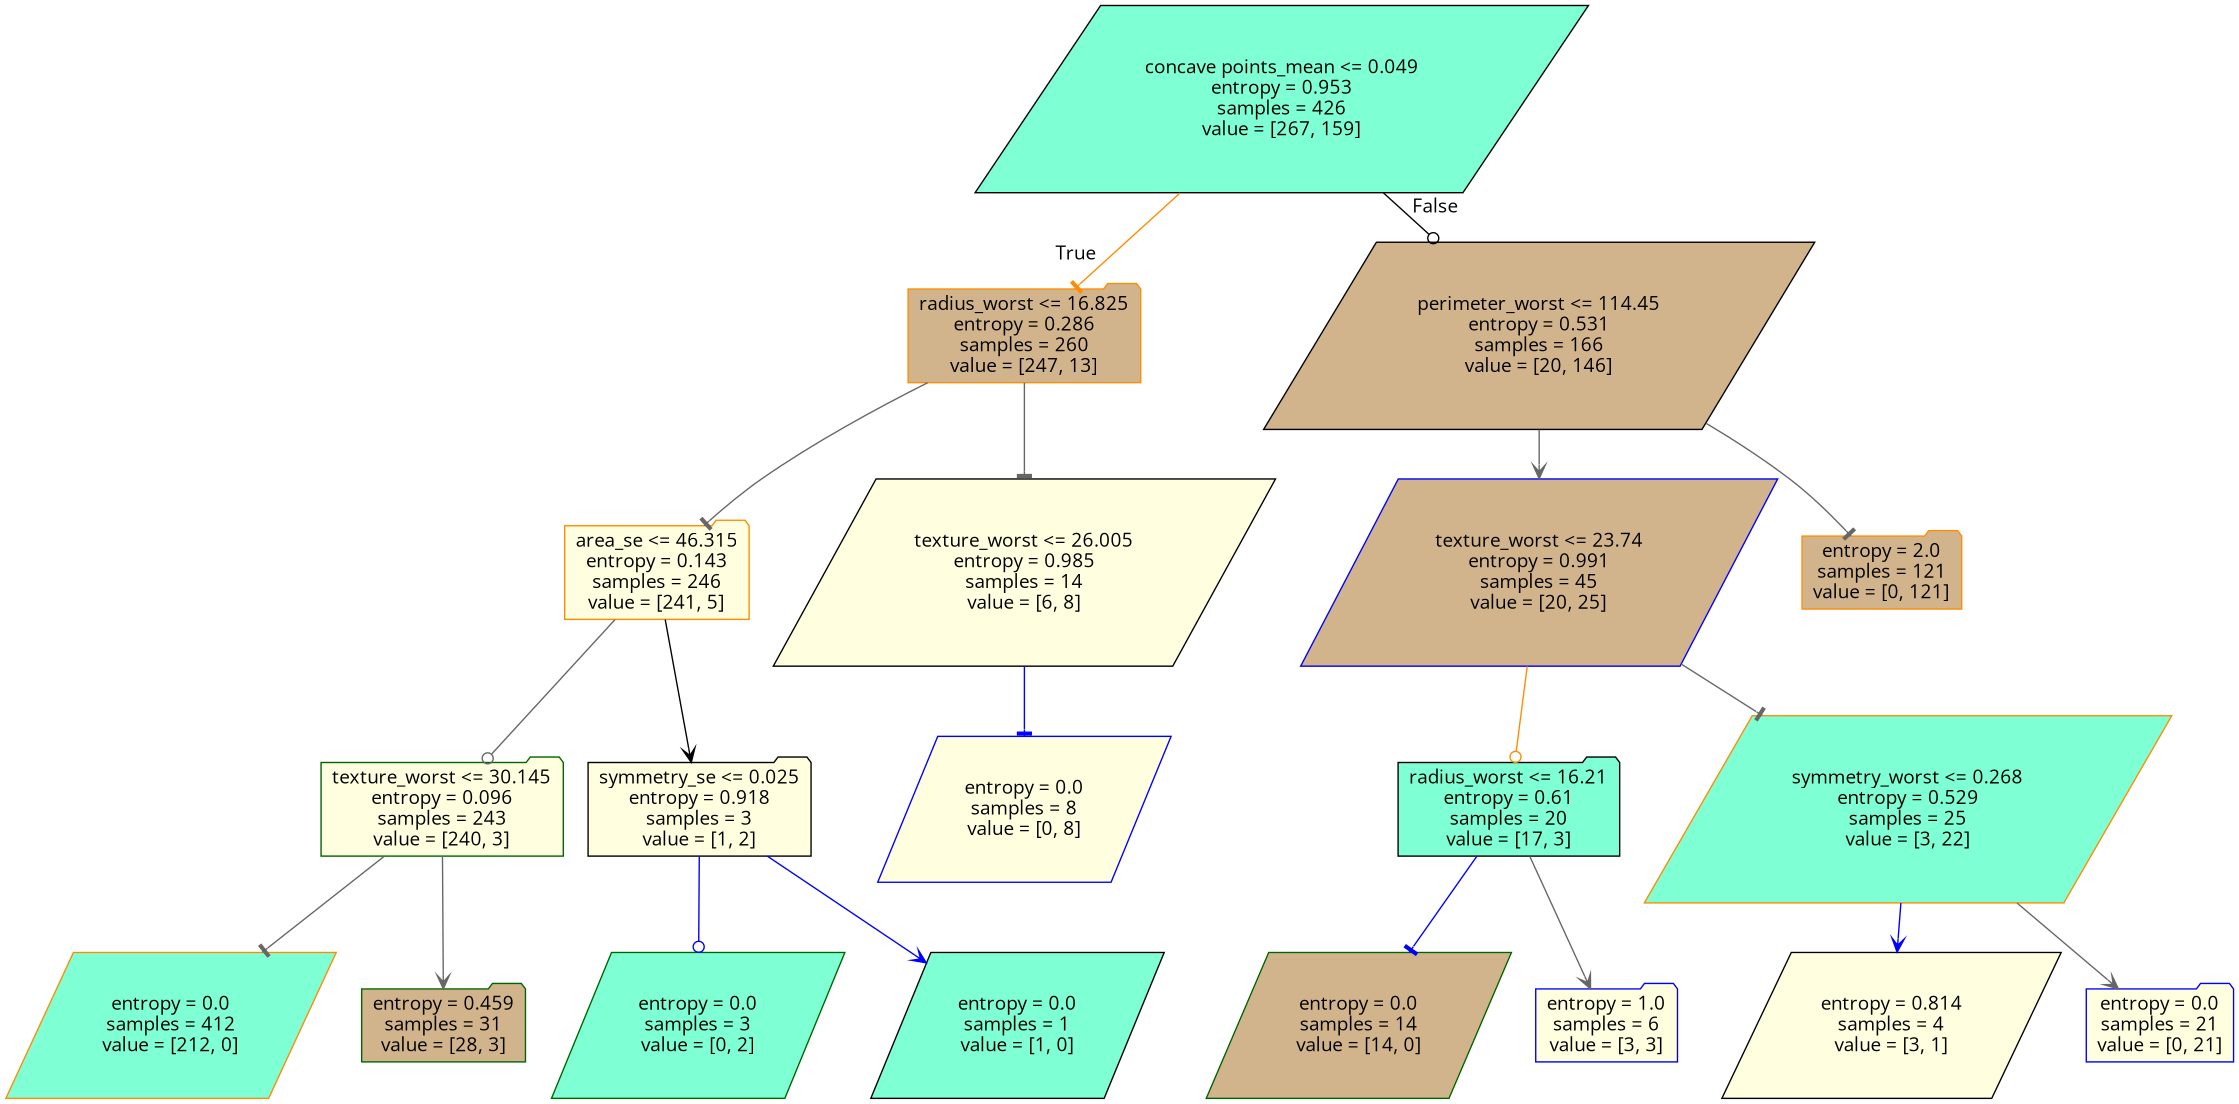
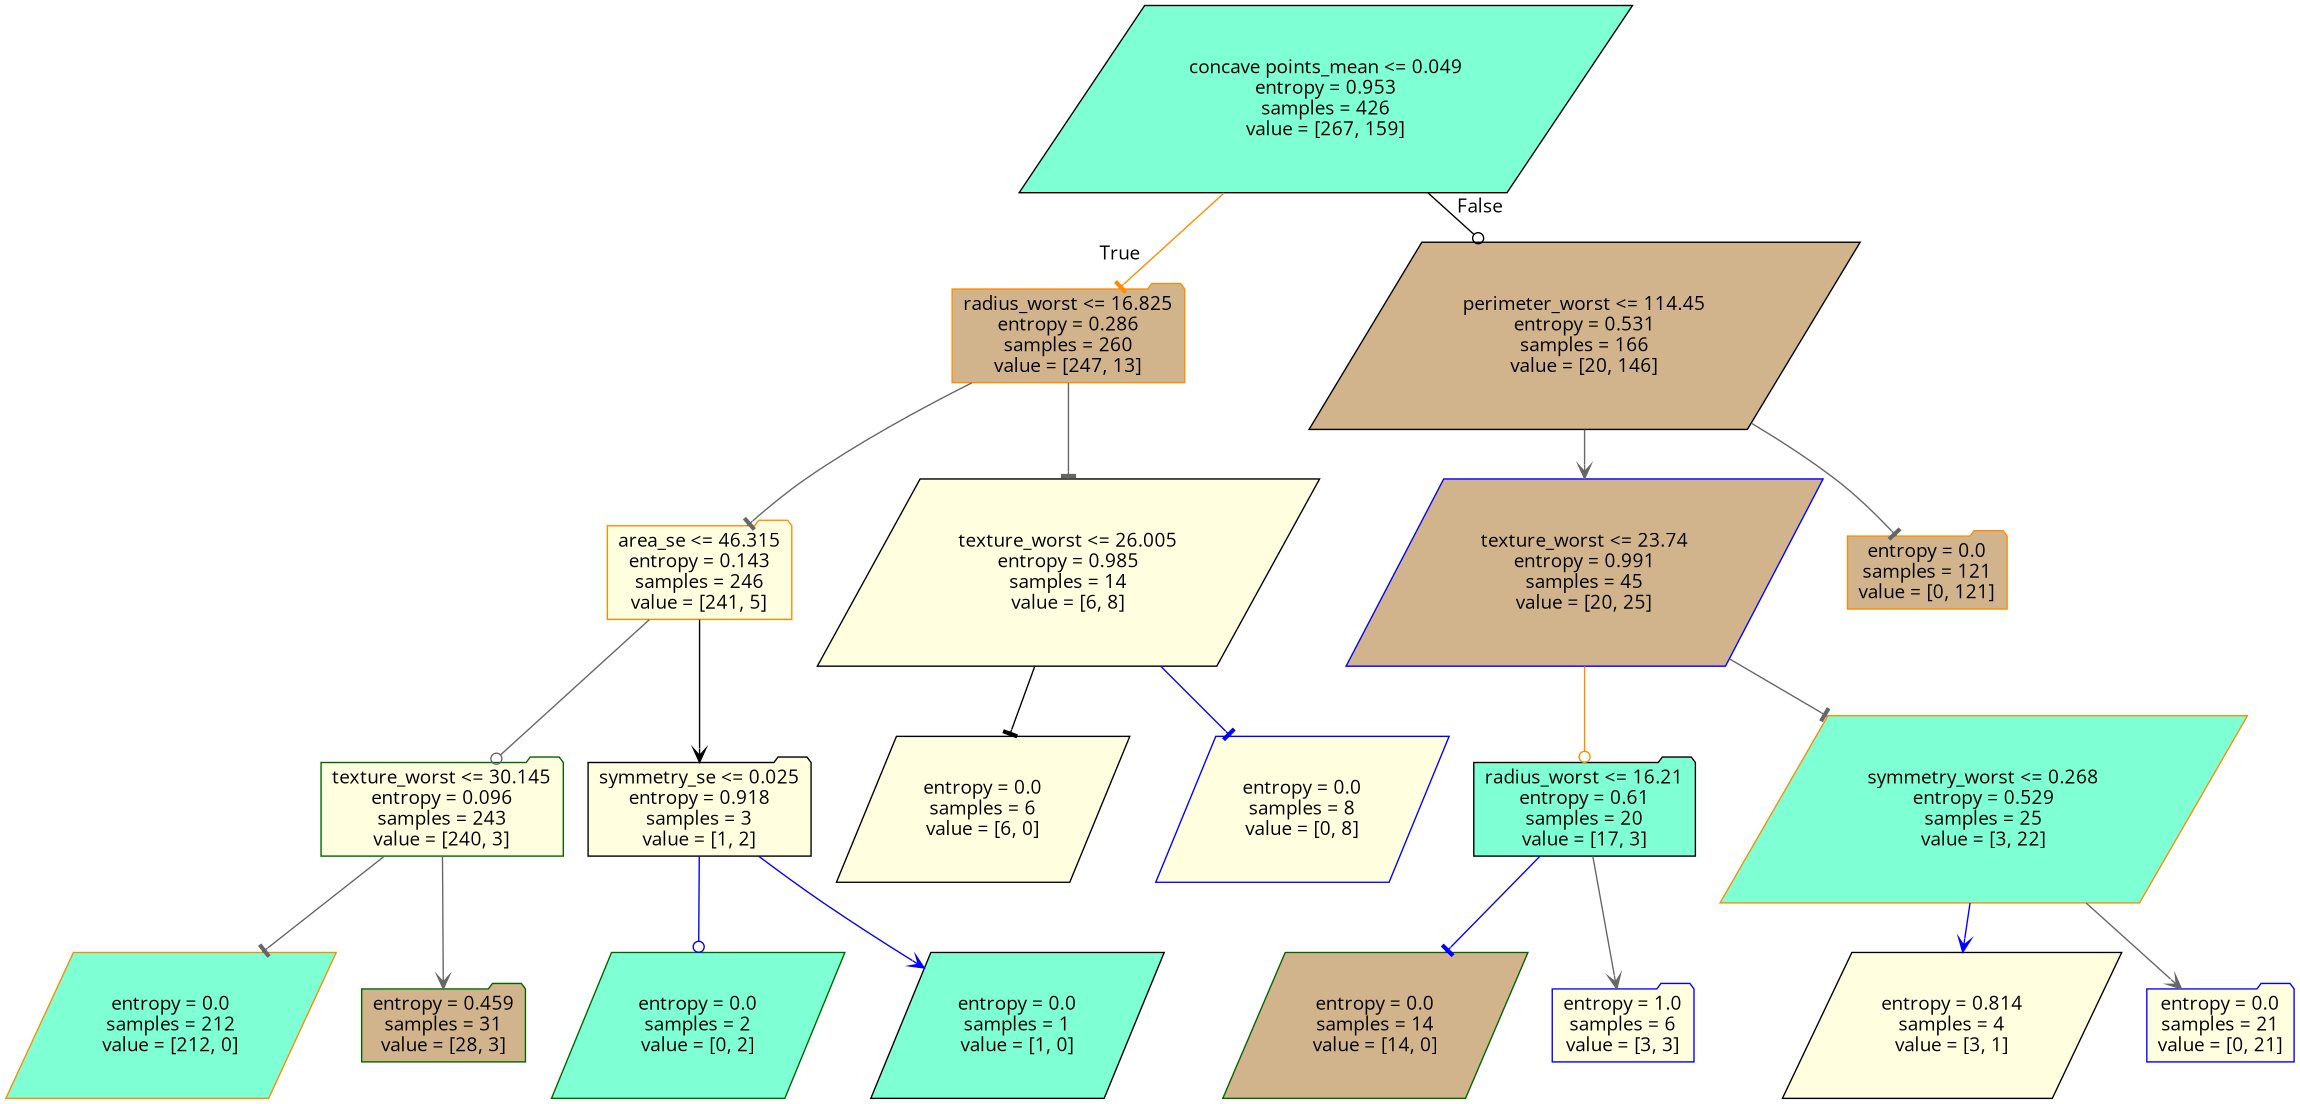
(1882, 573) -> (1927, 573)
none -> (983, 809)
(171, 1025) -> (171, 1025)
(698, 1025) -> (698, 1025)
